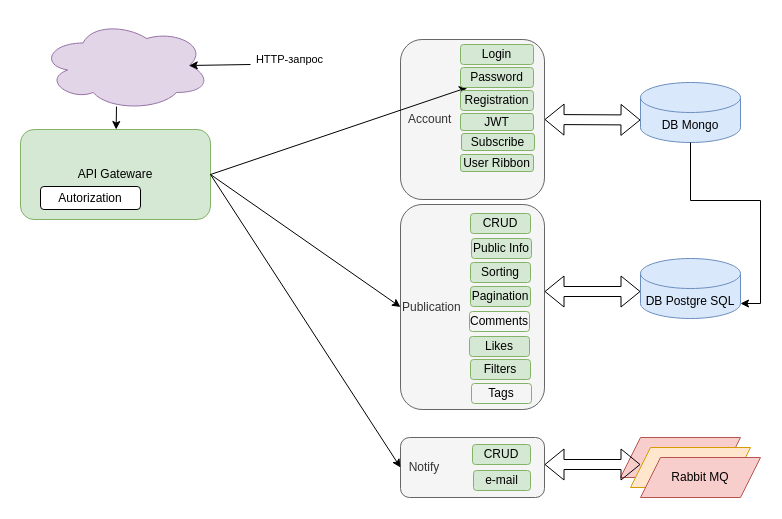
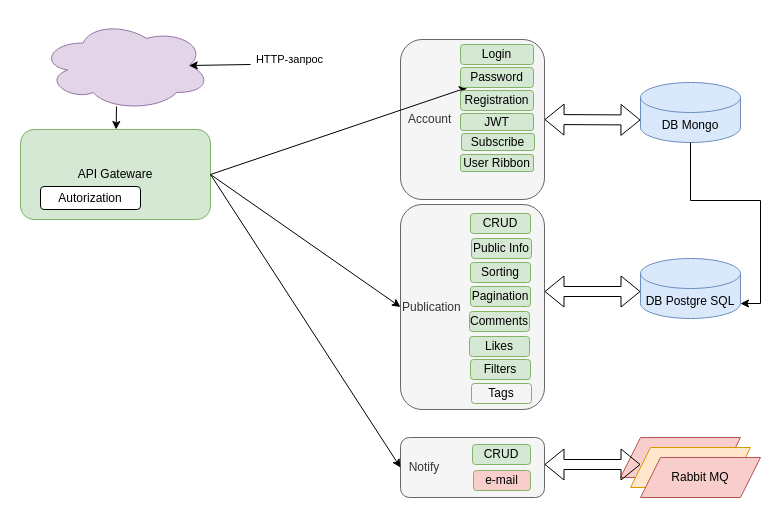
(500, 322) -> (500, 322)
(502, 481) -> (502, 481)
